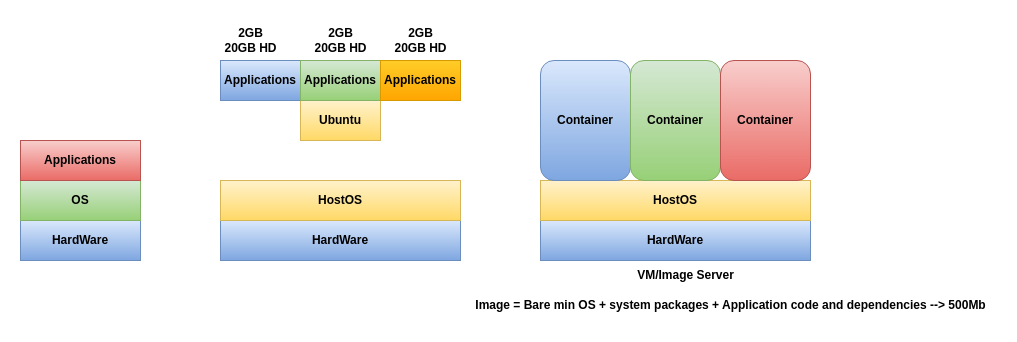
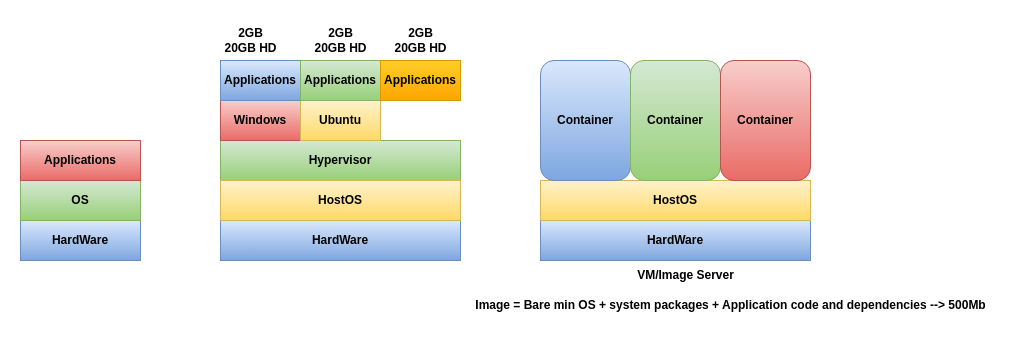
none -> (261, 121)
none -> (341, 161)
